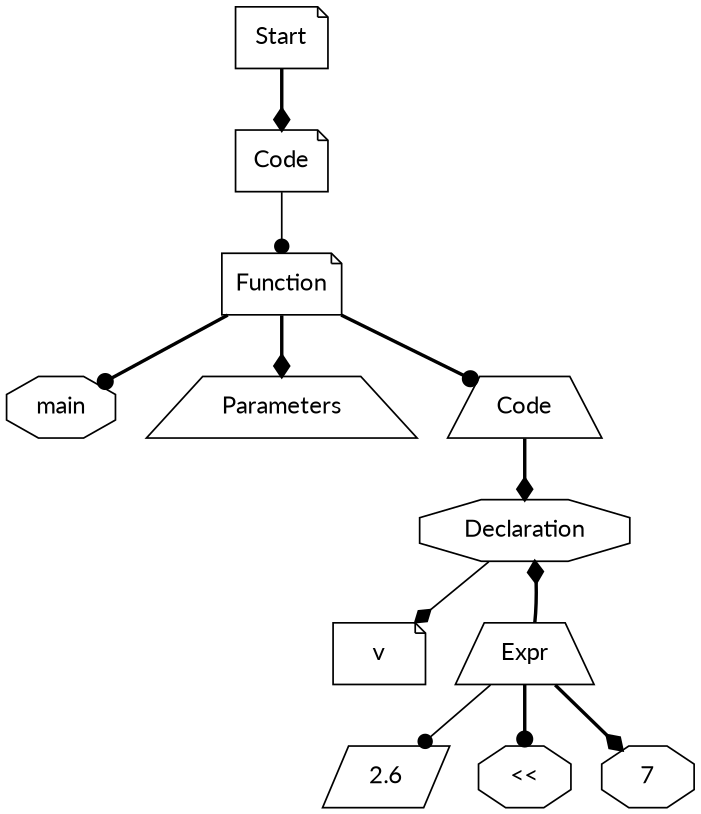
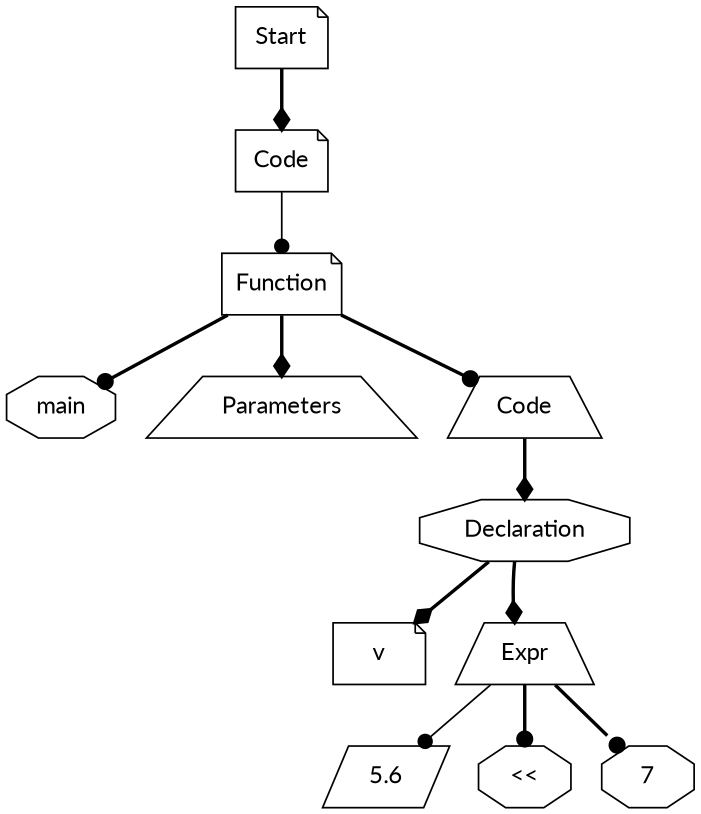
(460, 586) -> (460, 586)
(536, 603) -> (513, 582)
(581, 710) -> (581, 710)
(386, 777) -> (386, 777)
